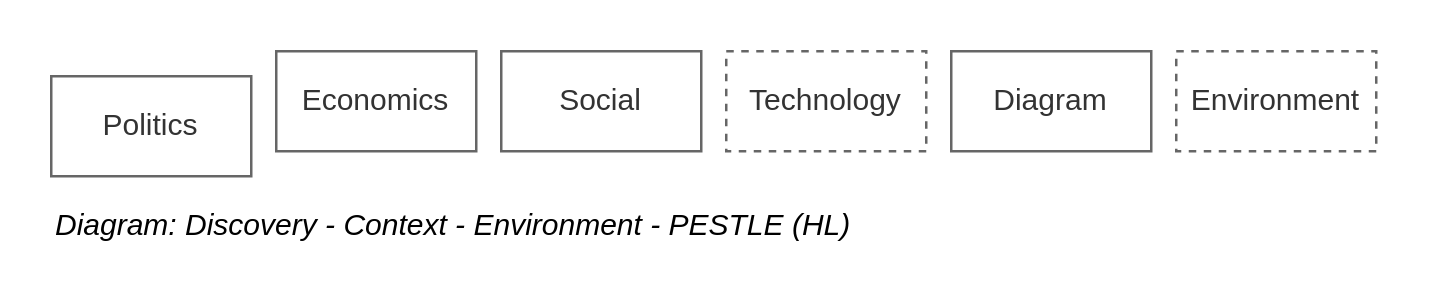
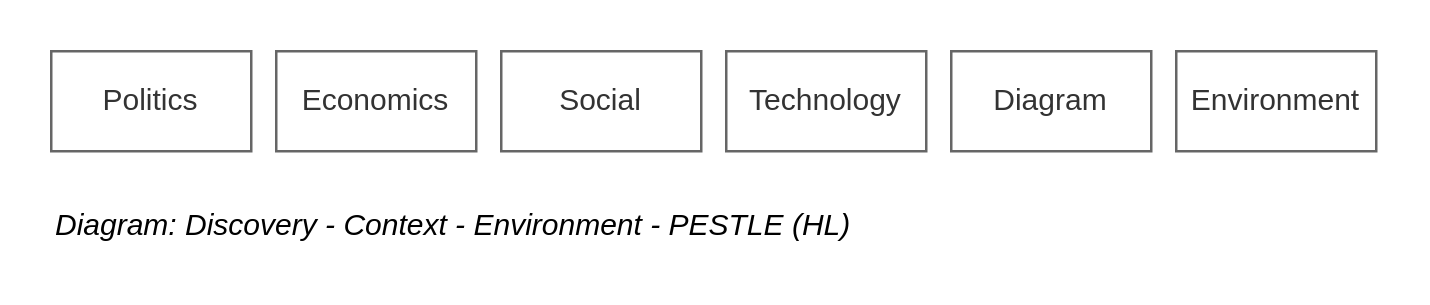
(826, 101) -> (826, 101)
(1276, 101) -> (1276, 101)
(151, 126) -> (151, 101)
